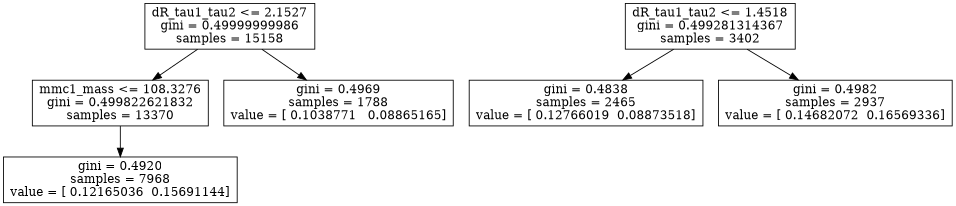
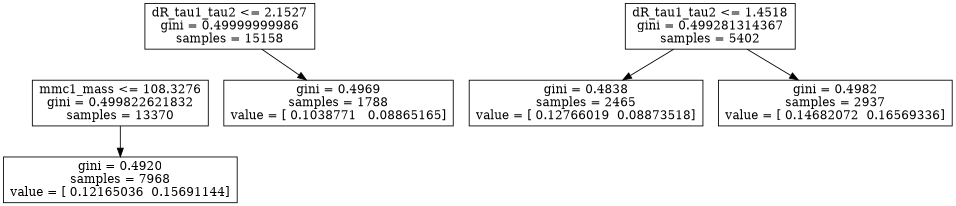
(710, 26) -> (710, 26)
(179, 62) -> none
